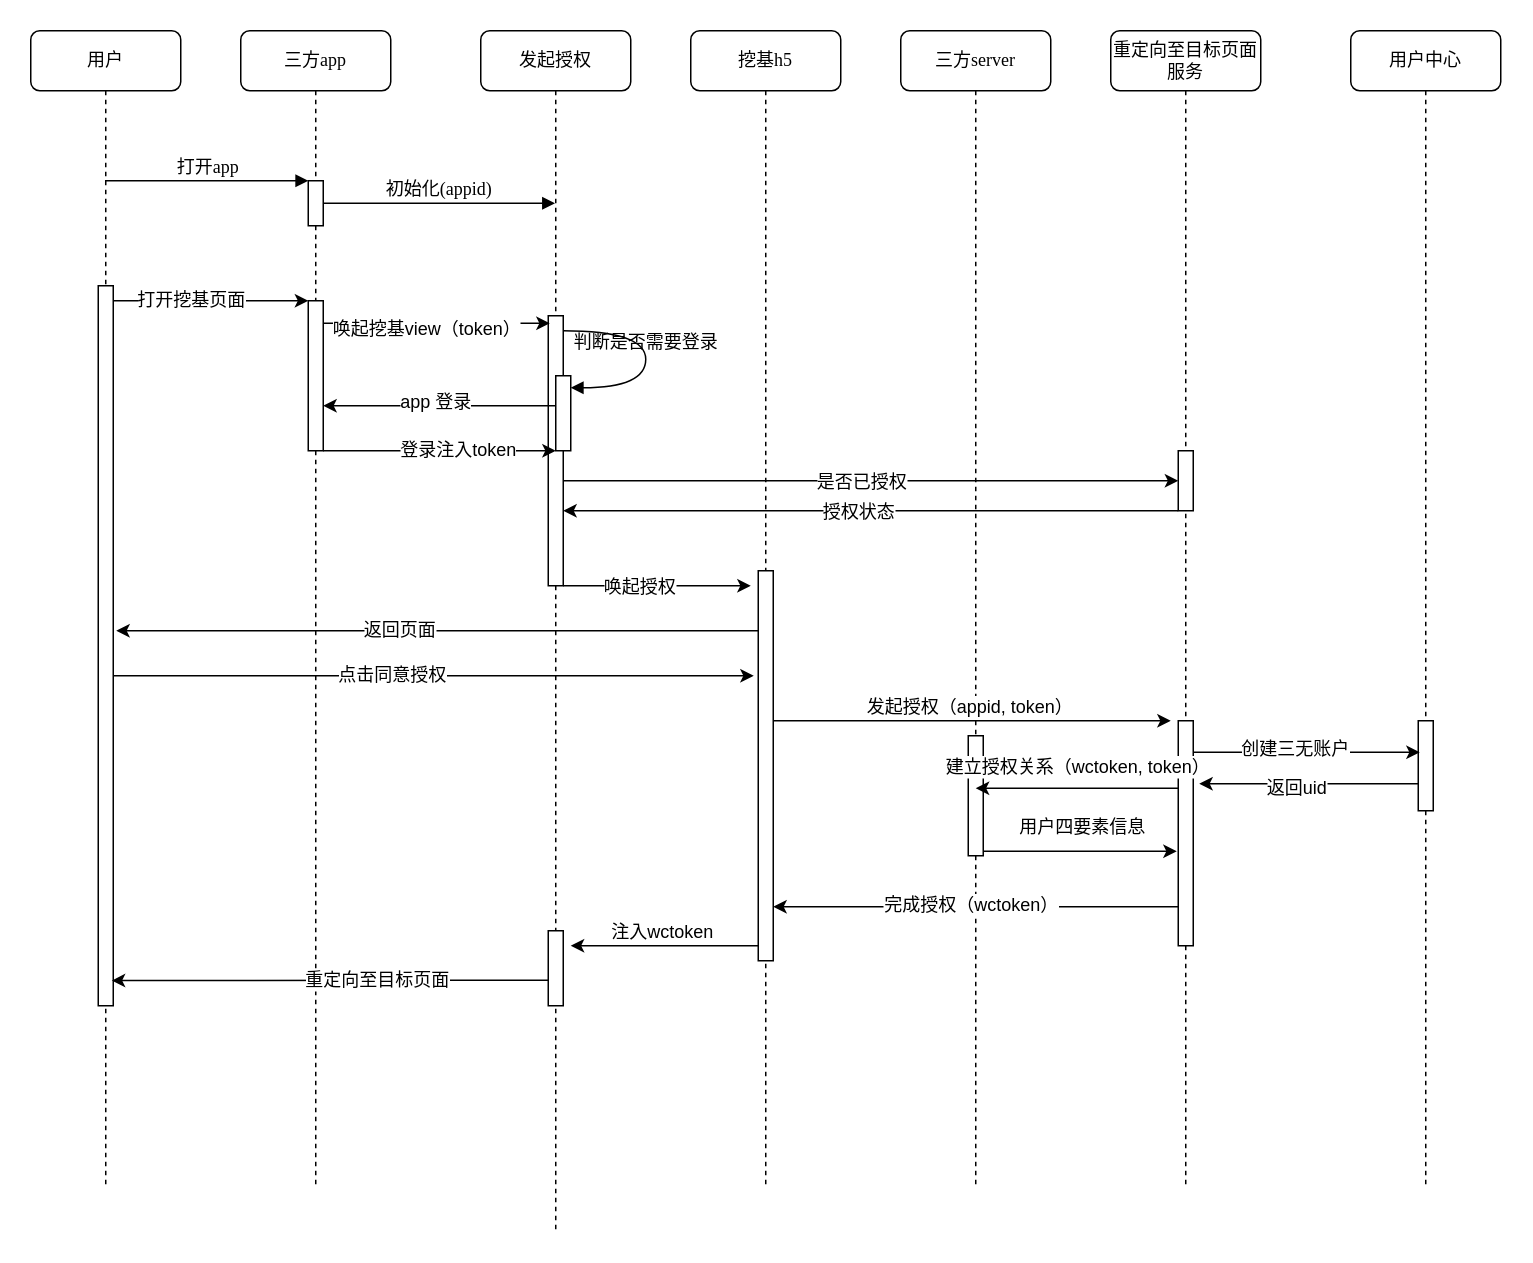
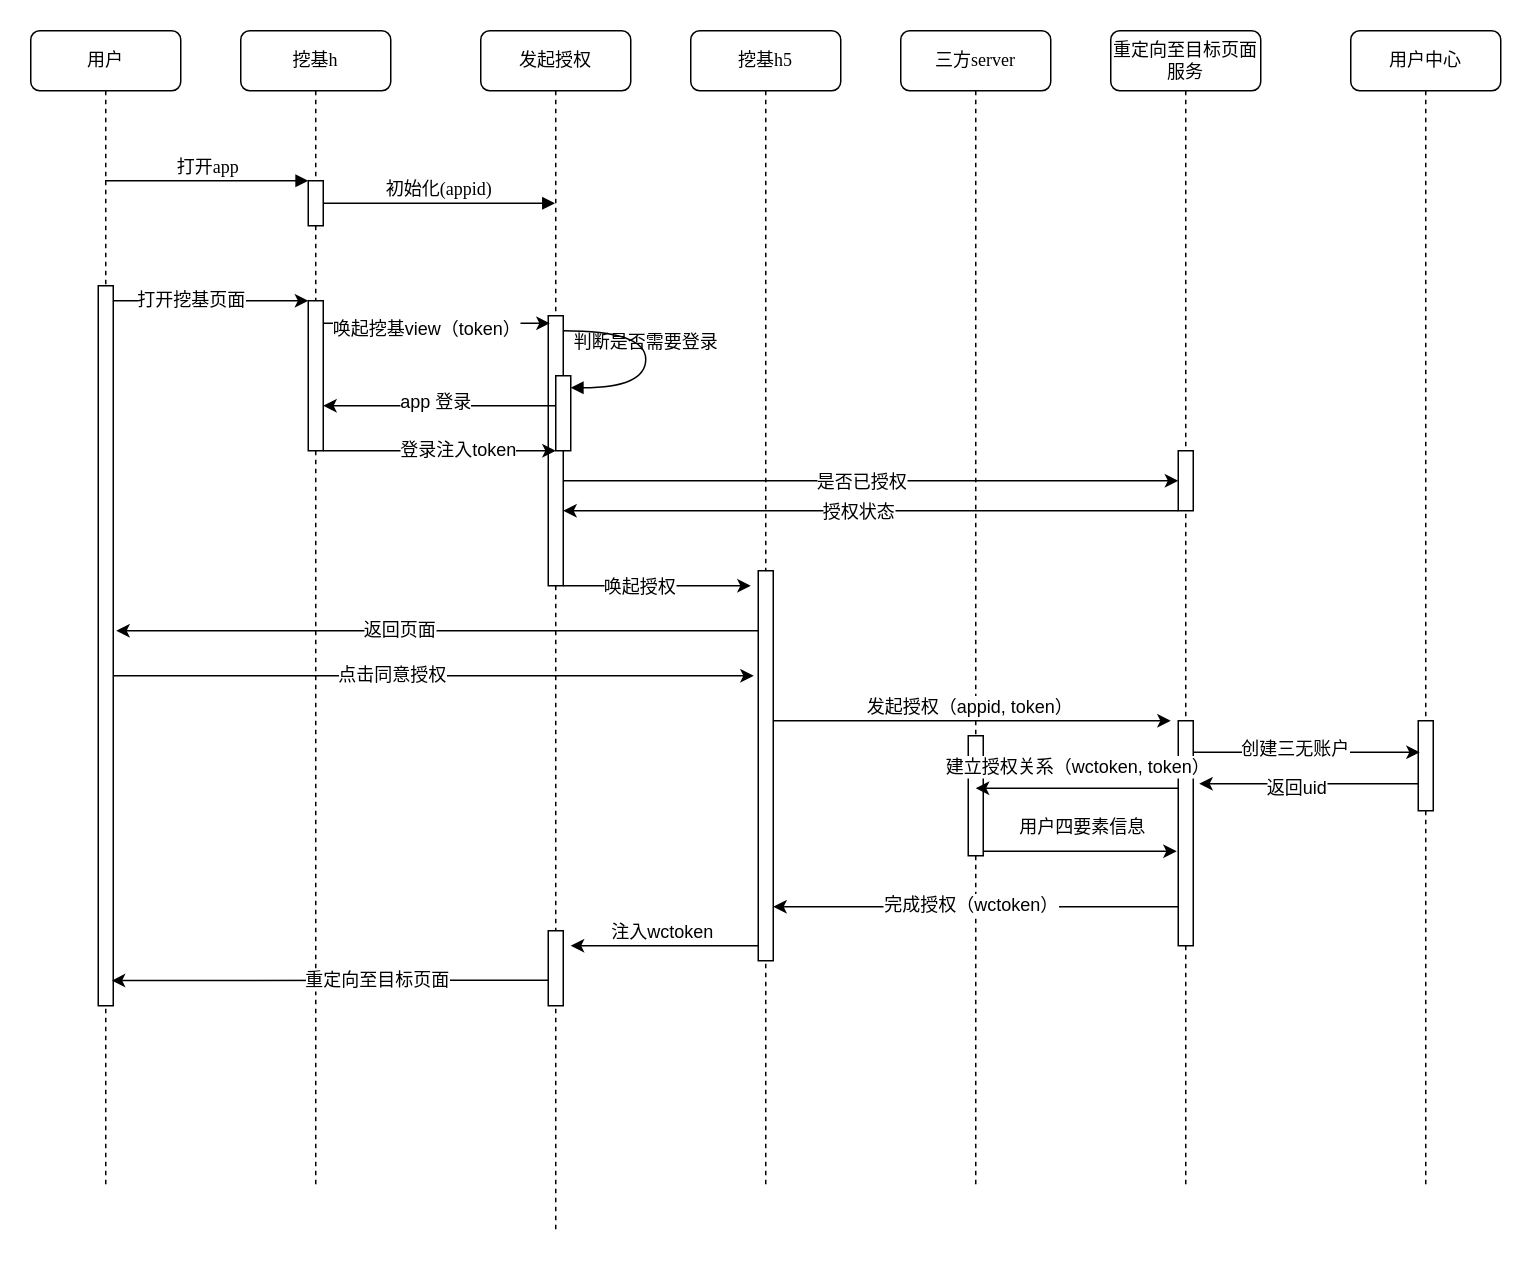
(316, 61) -> (316, 61)
